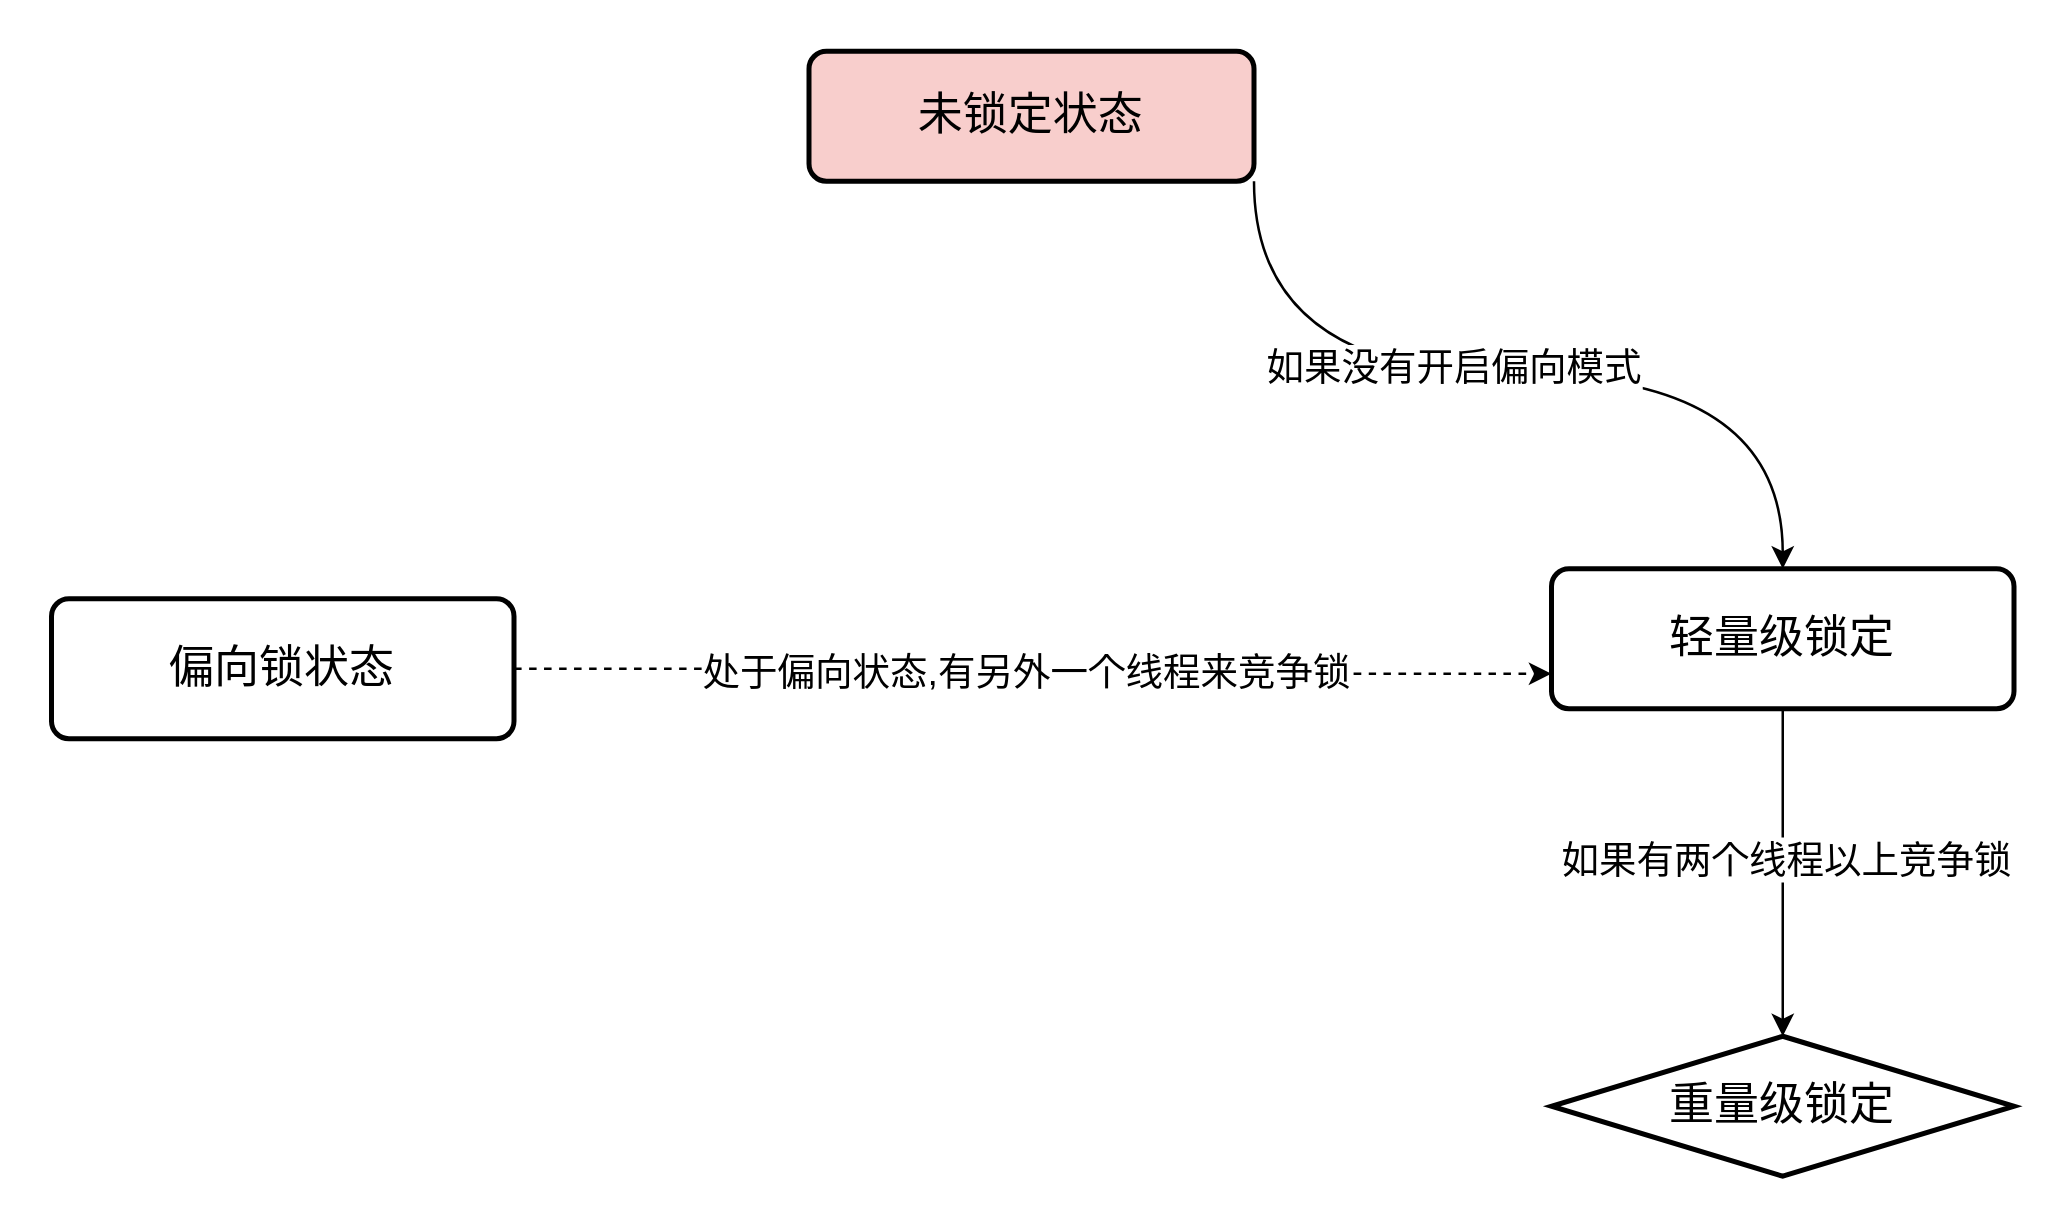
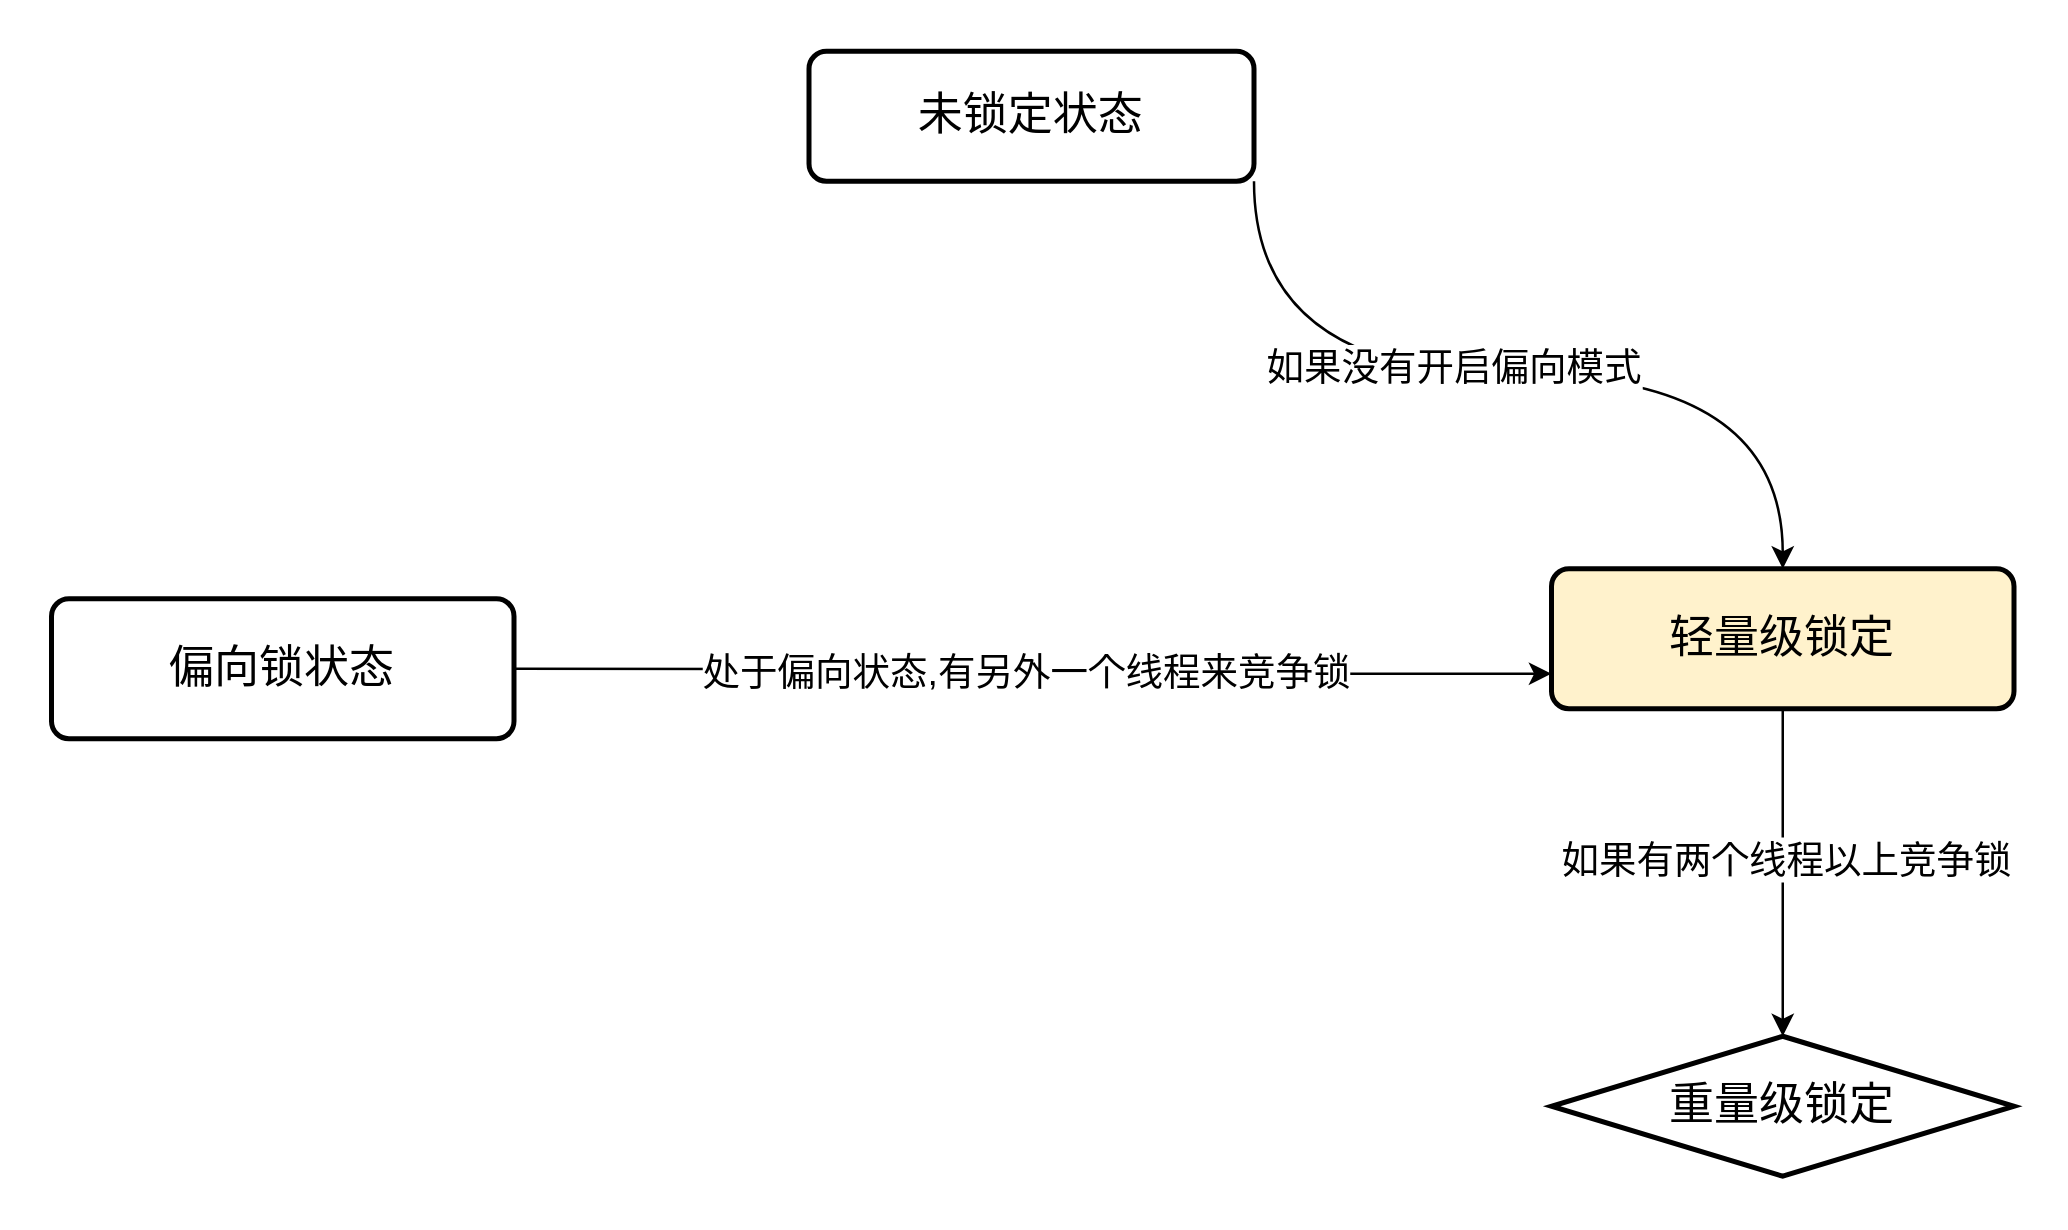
(1031, 116) -> (1031, 116)
(1783, 639) -> (1783, 639)
(1442, 674) -> (1442, 674)
